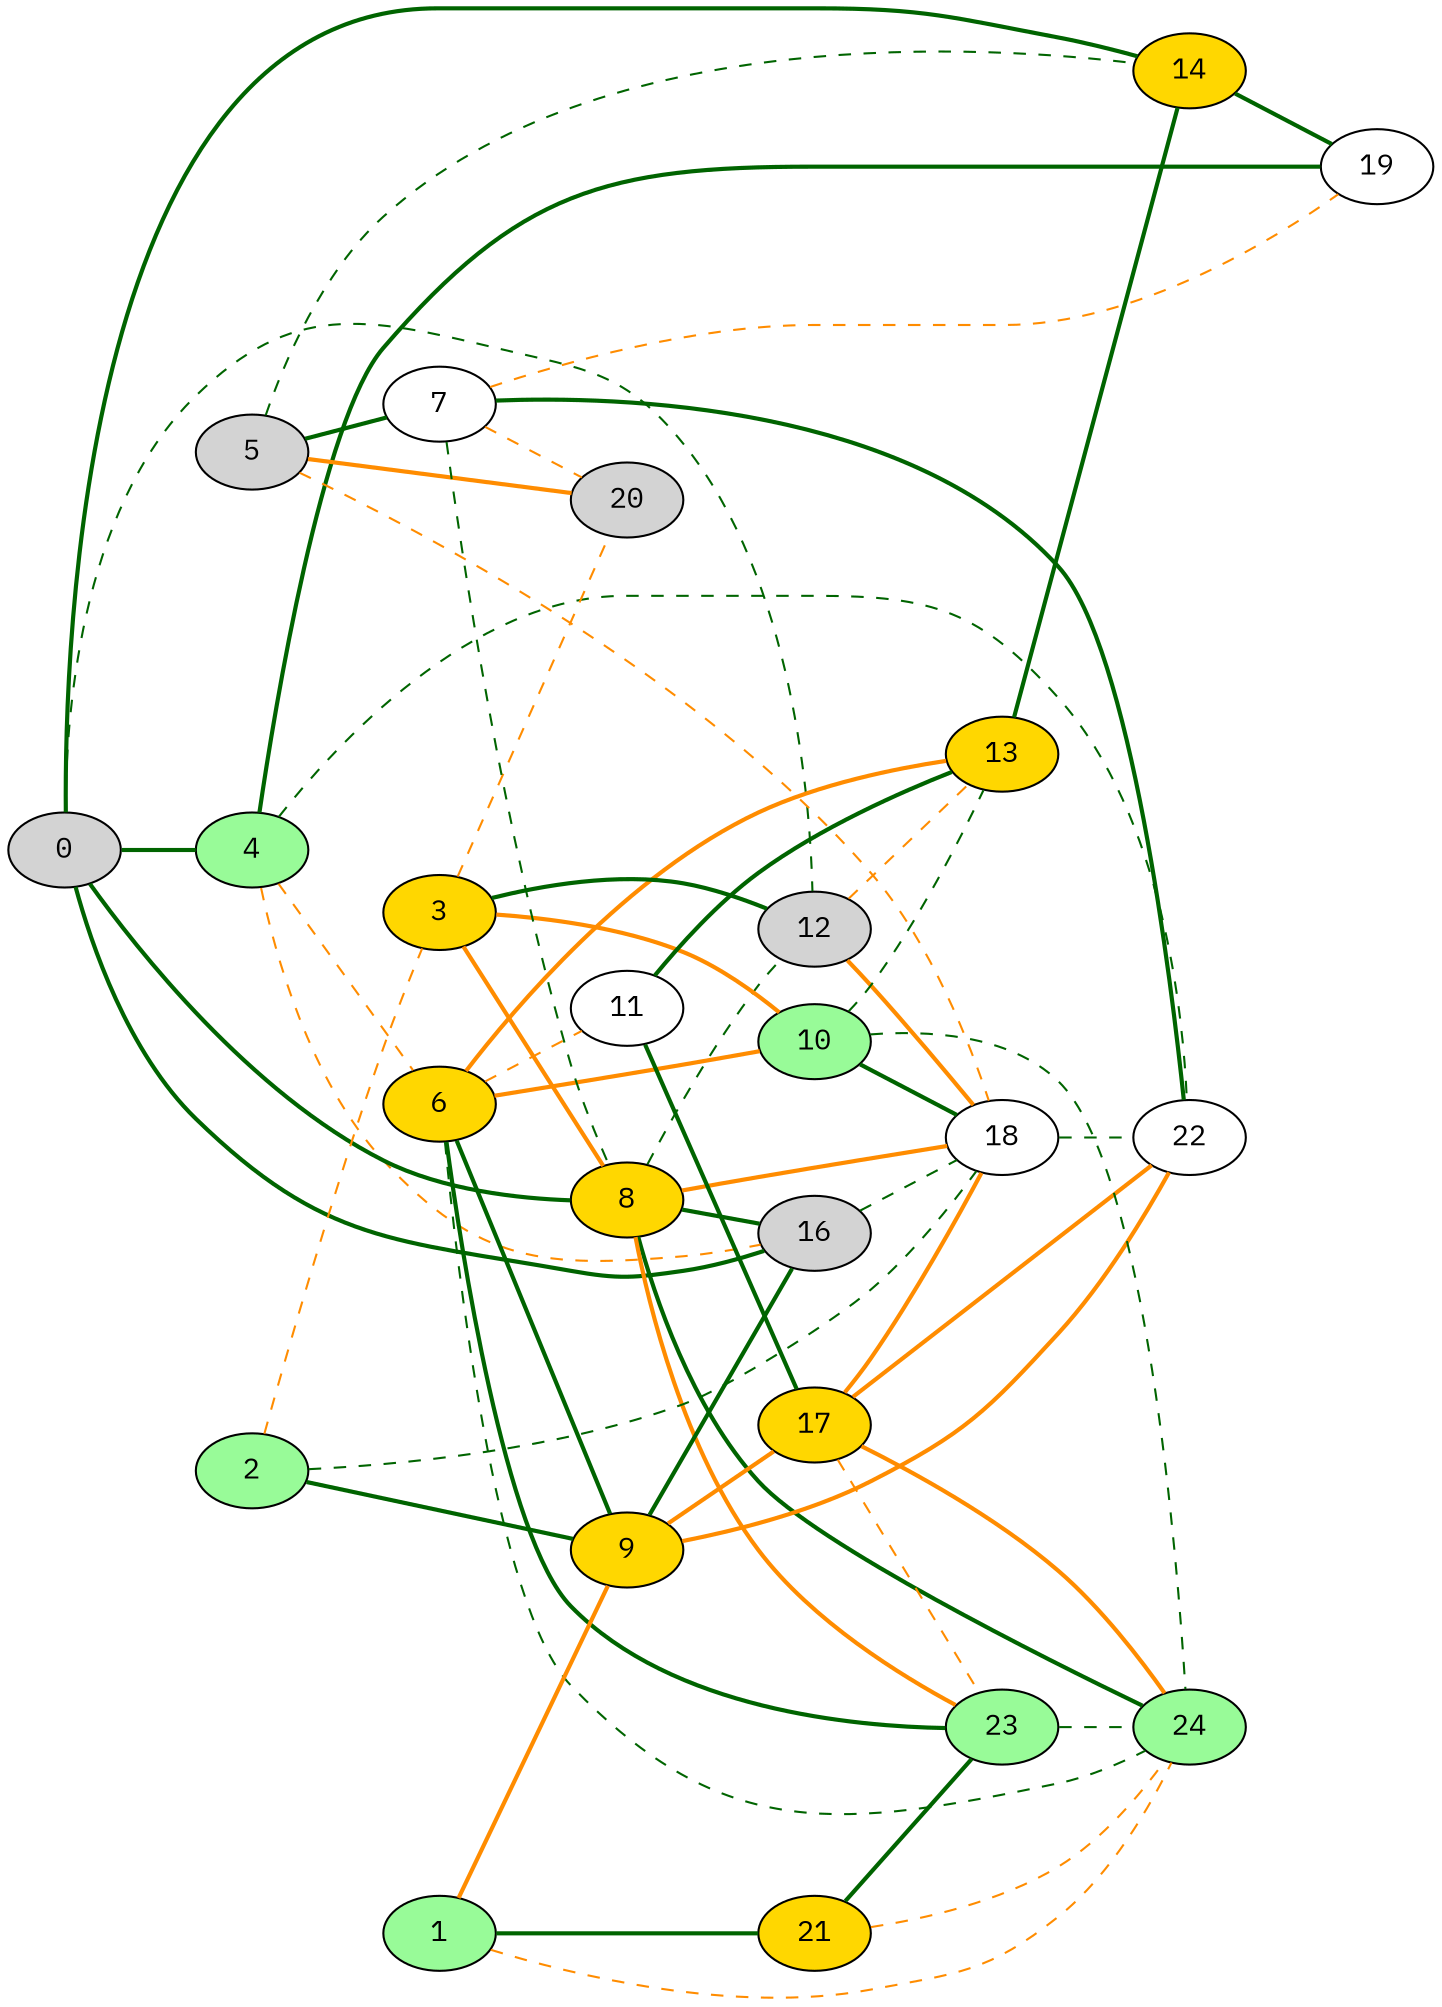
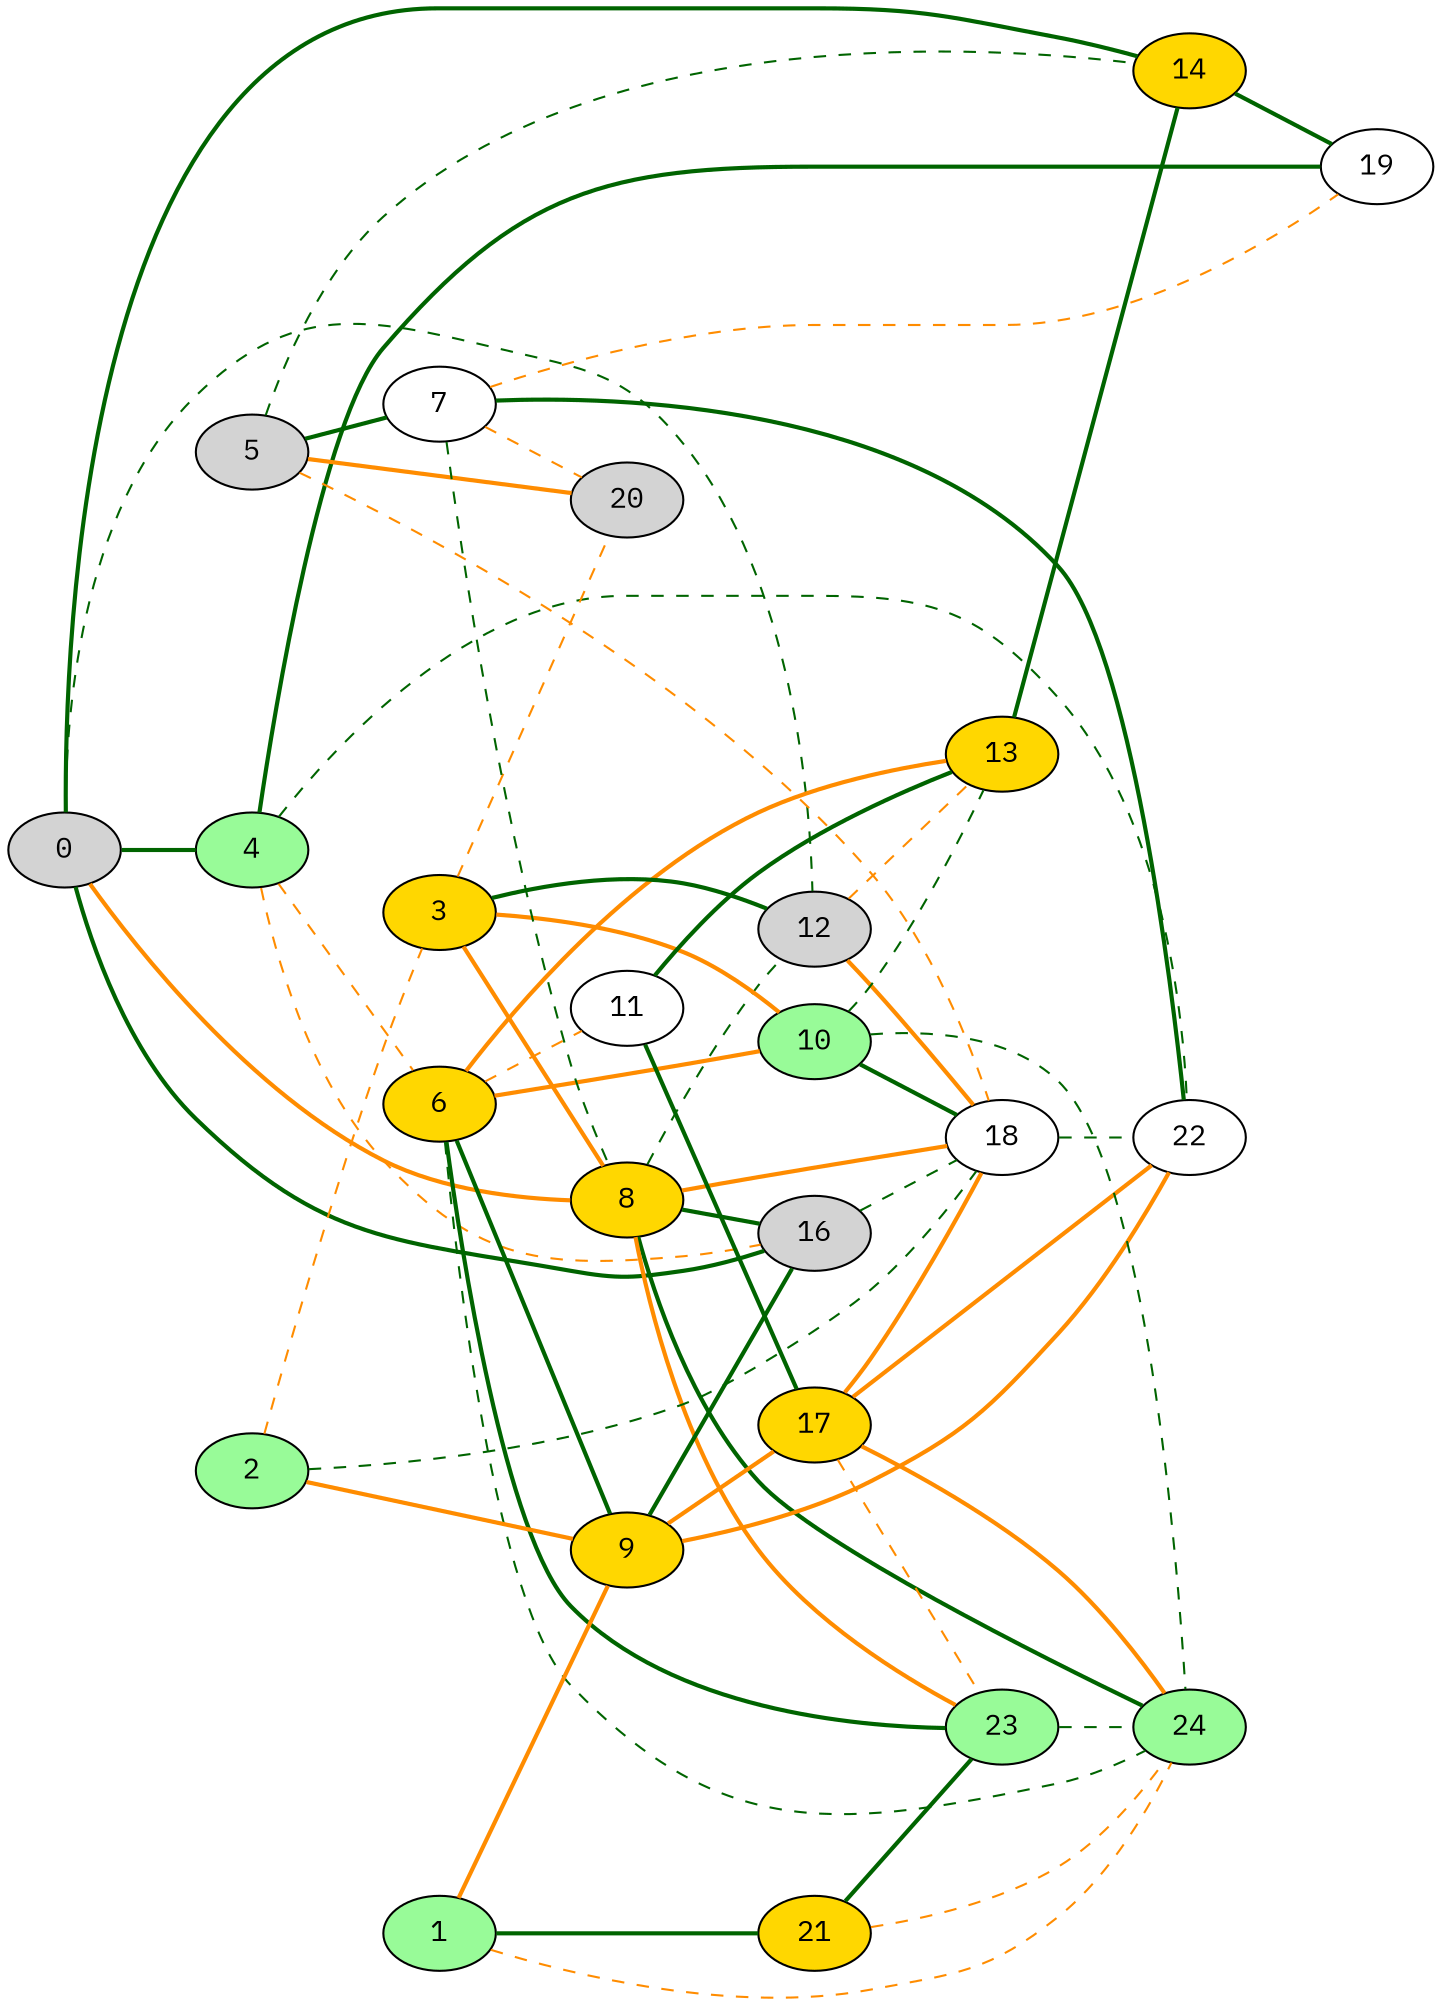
(294, 1102) -> (294, 1102)
(440, 1510) -> (440, 1510)
